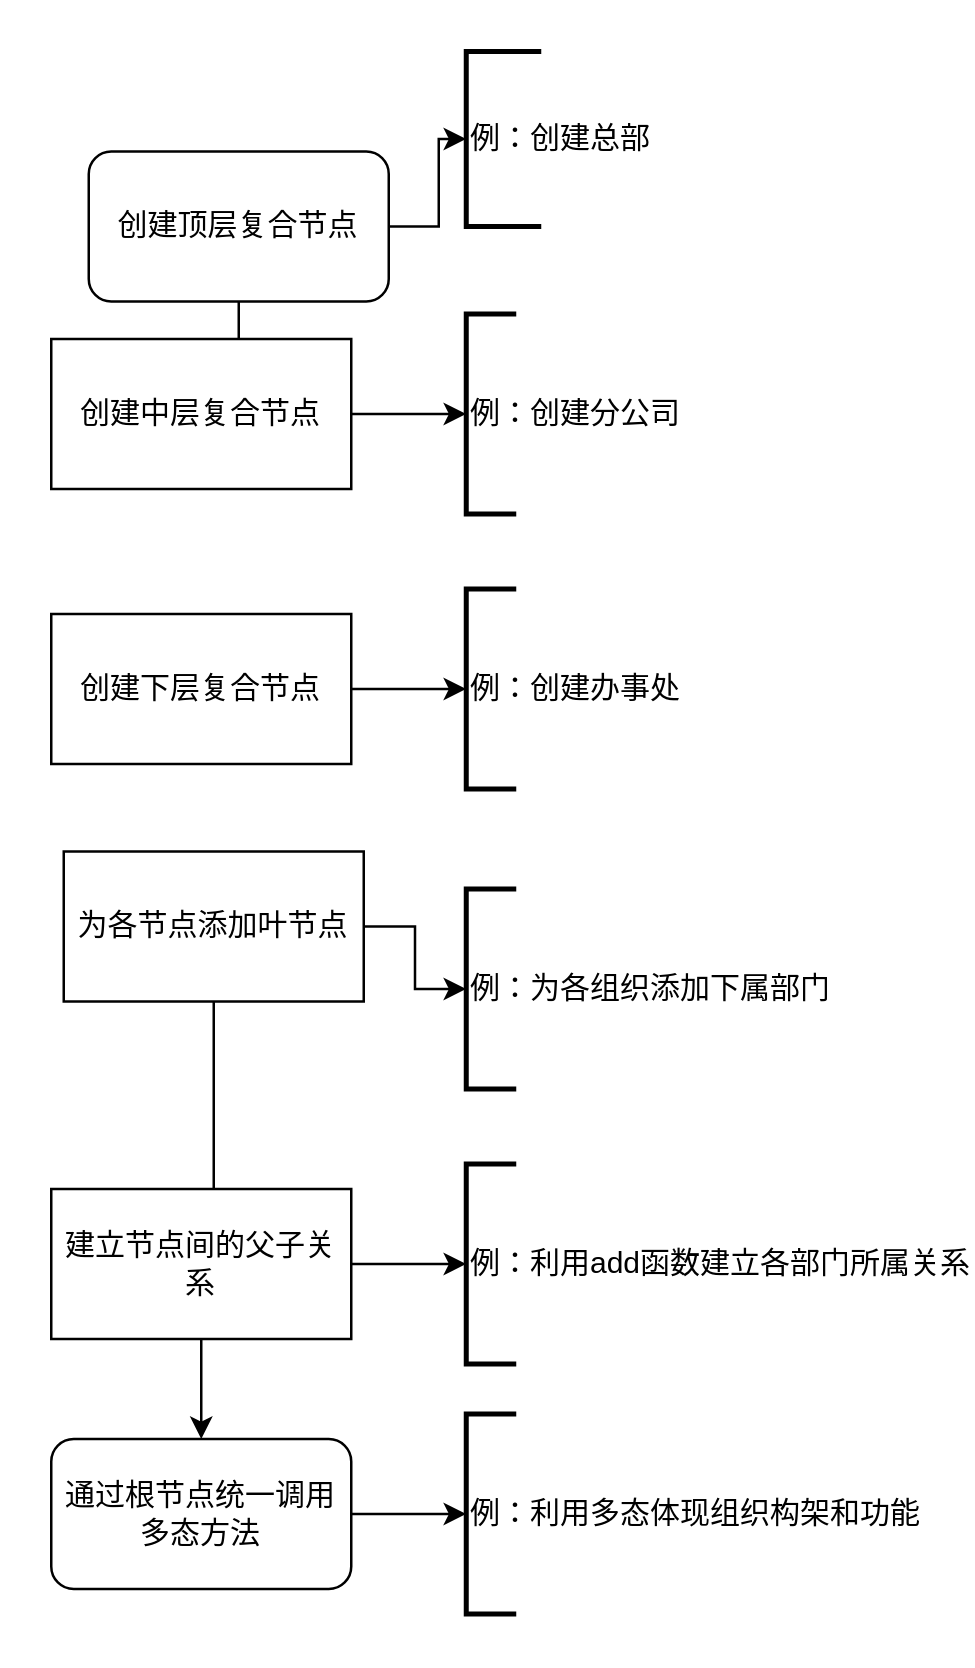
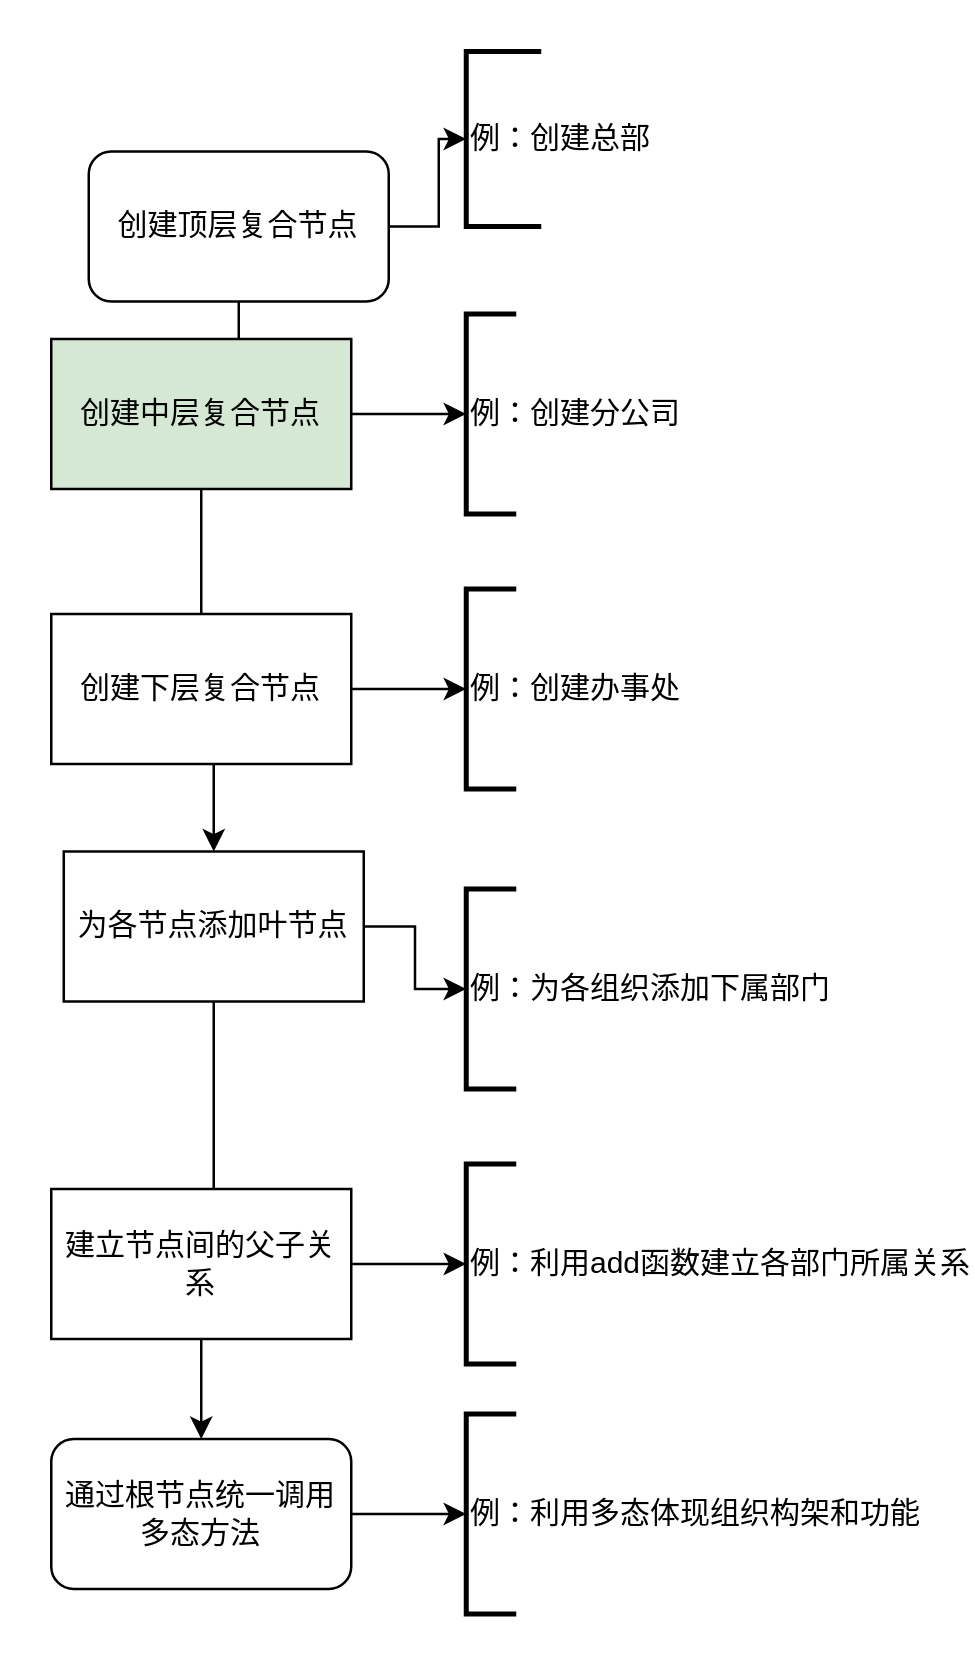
(201, 414) -> (201, 414)
none -> (201, 551)
